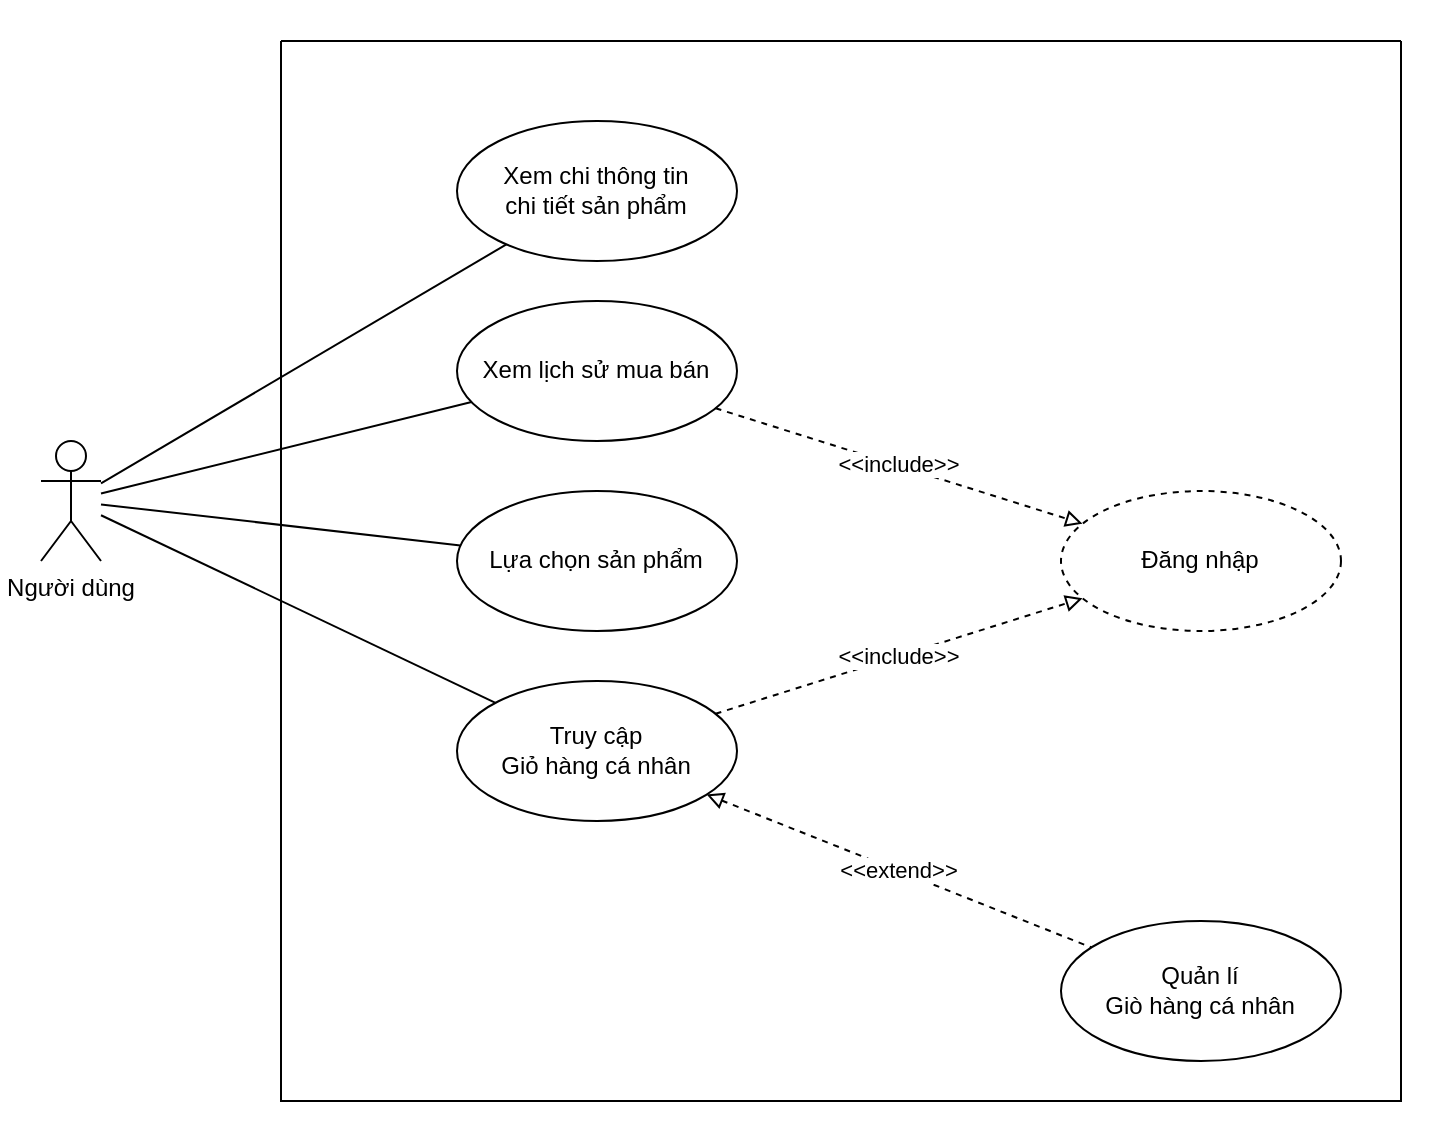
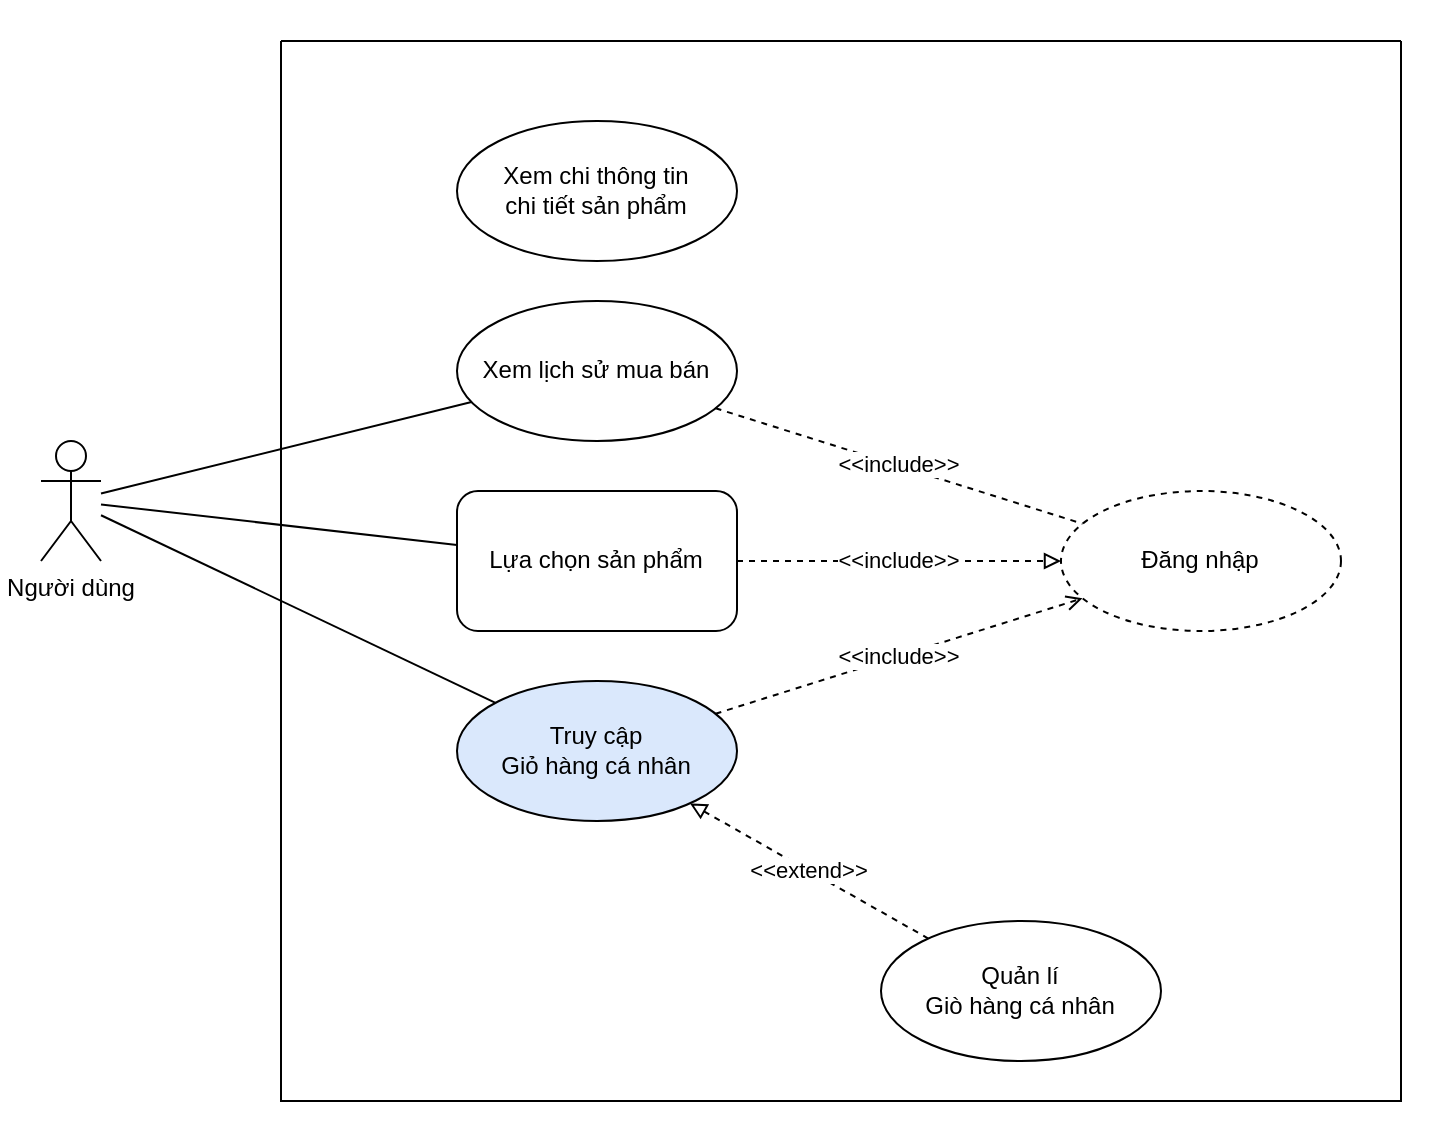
(395, 310) -> none
(1065, 518) -> (1073, 521)
(597, 561) -> (597, 561)
none -> (890, 561)
(1065, 604) -> (1071, 602)
(597, 751) -> (597, 751)
(1201, 991) -> (1021, 991)
